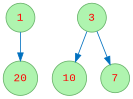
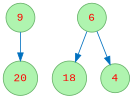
(20, 18) -> (20, 18)
(92, 18) -> (92, 18)
(69, 78) -> (69, 78)
(115, 78) -> (115, 78)
